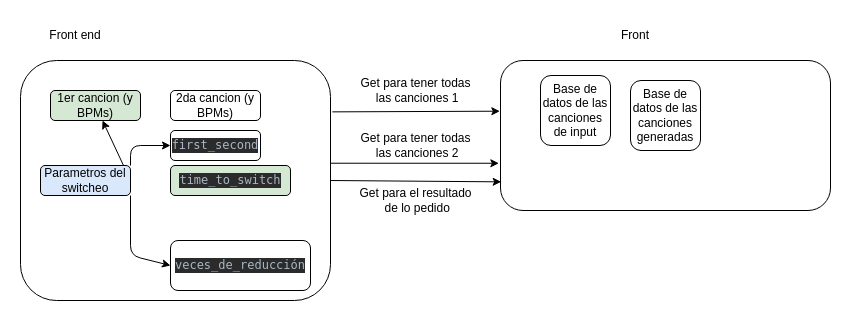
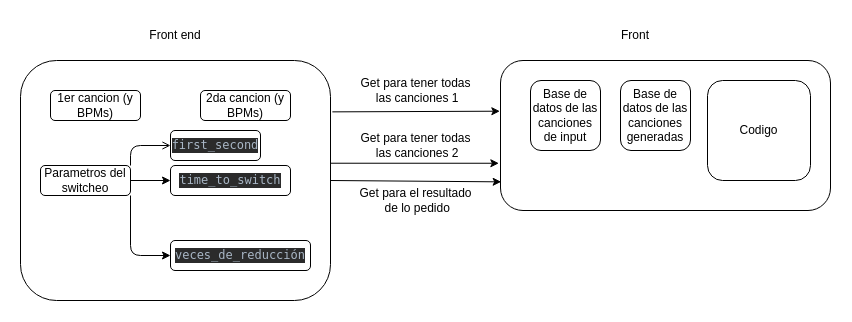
(76, 36) -> (176, 36)
(96, 106) -> (96, 106)
(216, 106) -> (246, 106)
(576, 111) -> (566, 116)
(666, 116) -> (656, 116)
none -> (759, 131)
(115, 146) -> (147, 181)
(162, 146) -> (163, 146)
(86, 181) -> (86, 181)
(231, 181) -> (231, 181)
(241, 266) -> (241, 256)
